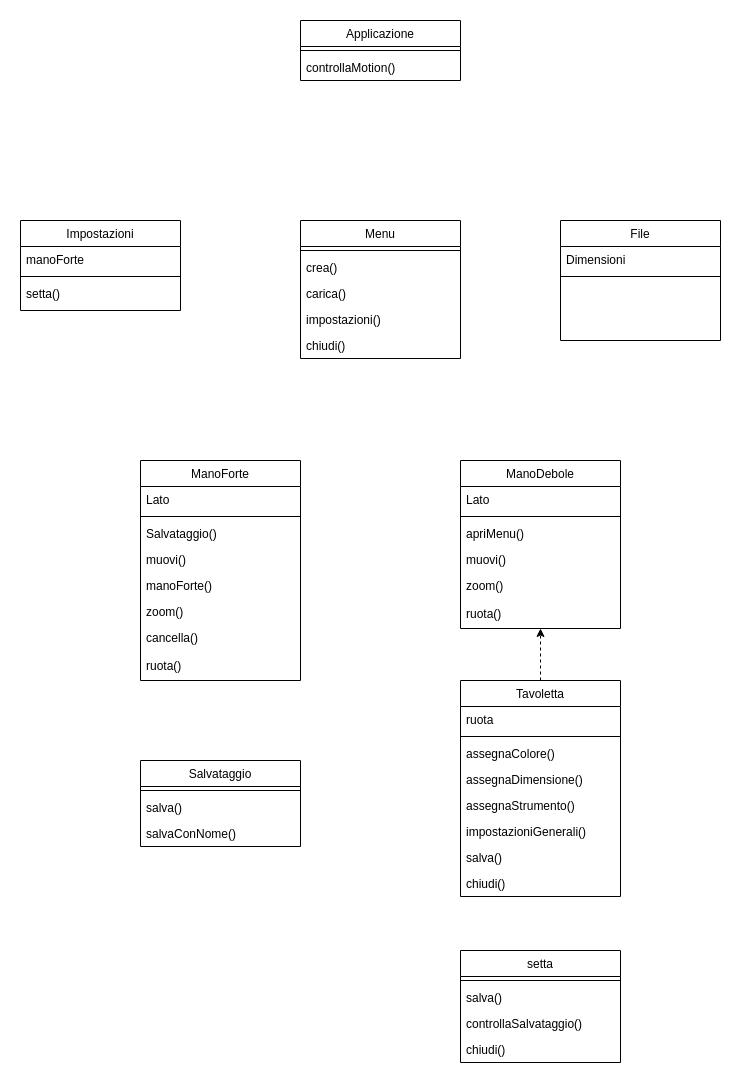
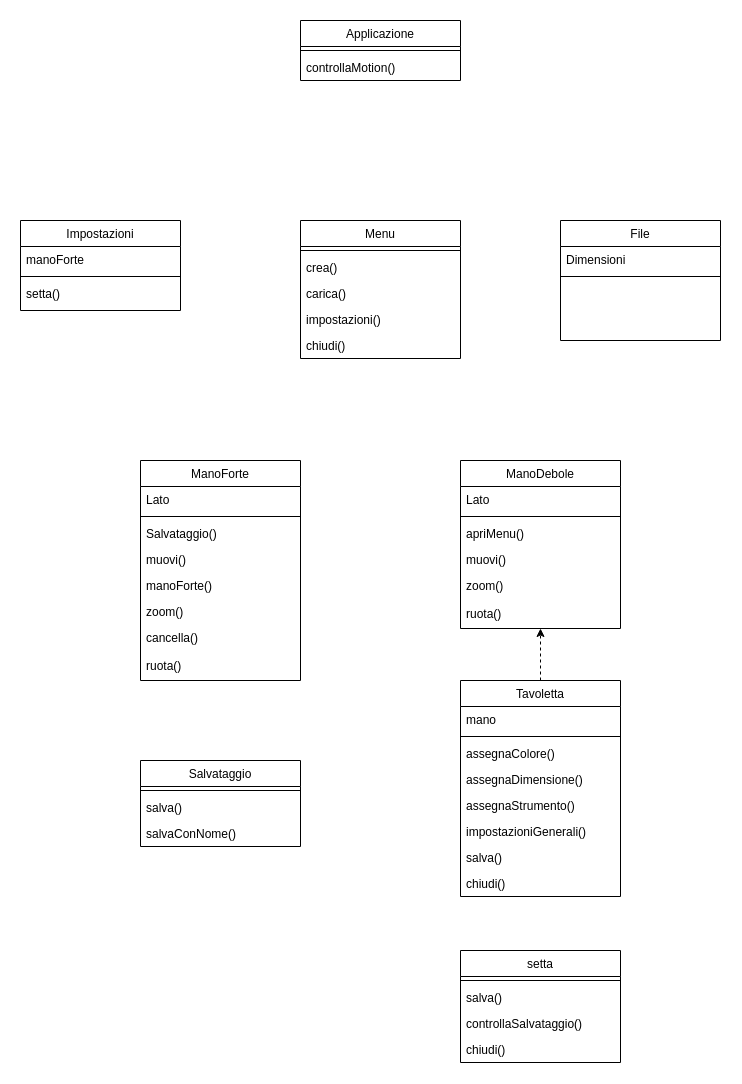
(483, 720) -> (479, 720)
